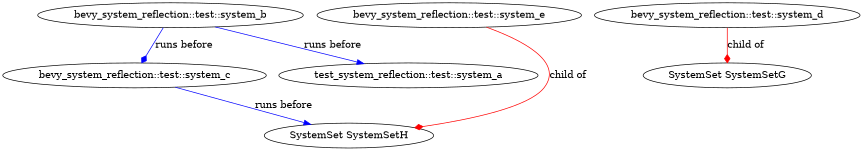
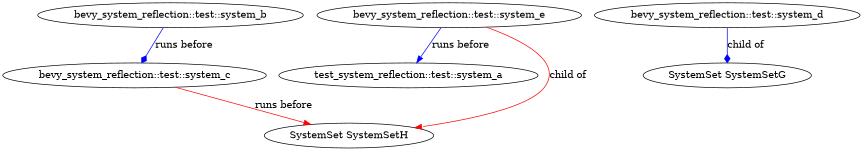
(727, 41) -> (727, 41)
(286, 44) -> (431, 42)
(531, 98) -> (531, 98)
(240, 105) -> (240, 105)
